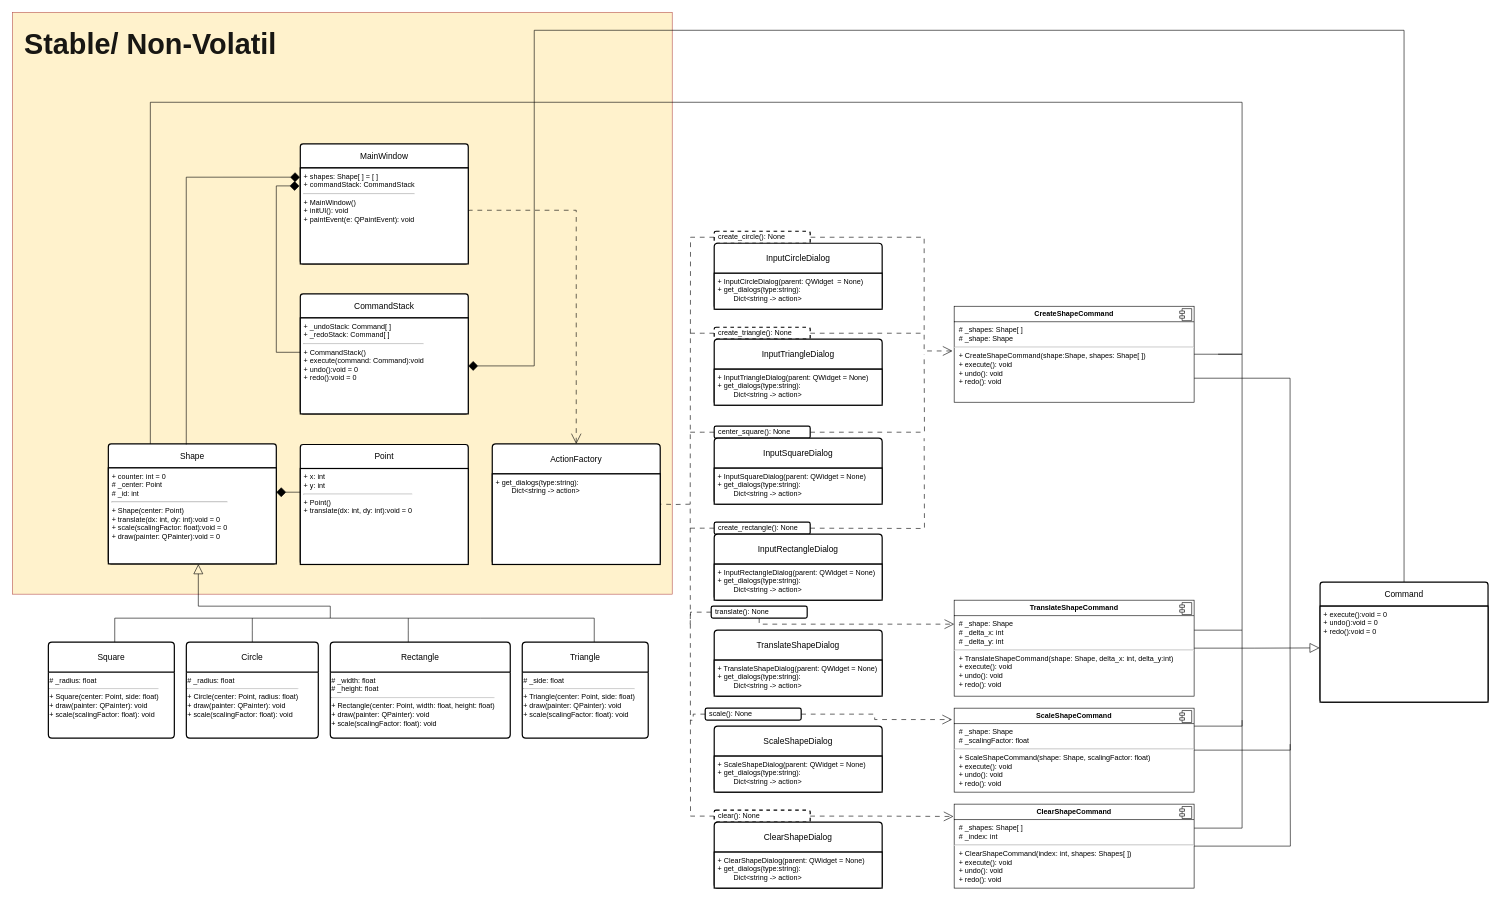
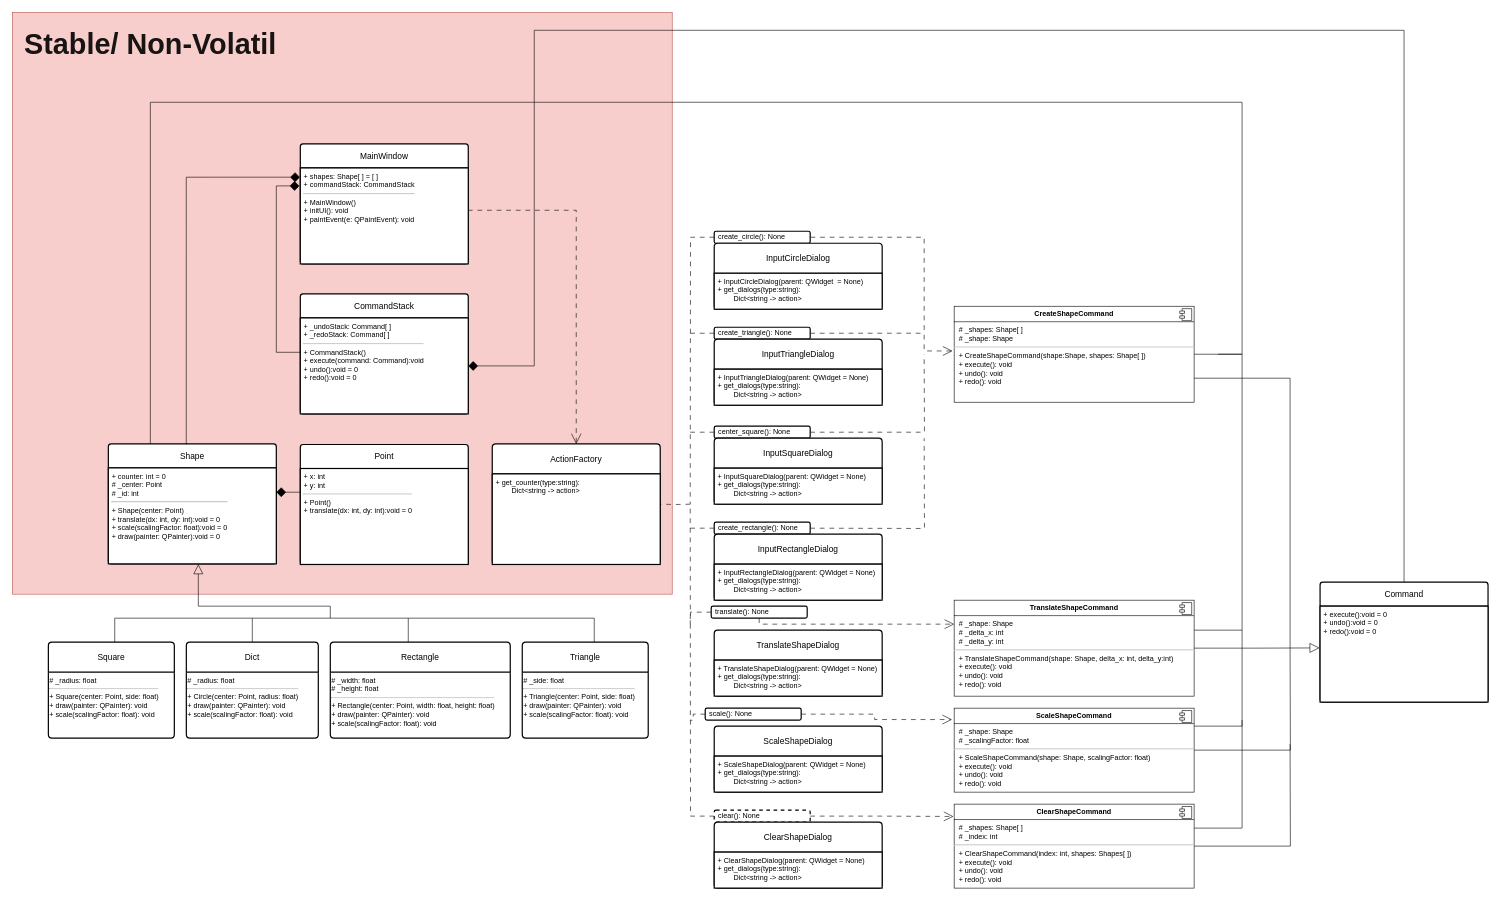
(159, 45) -> (159, 45)
(762, 237) -> (762, 237)
(762, 333) -> (762, 333)
(545, 487) -> (547, 487)
(252, 657) -> (252, 657)
